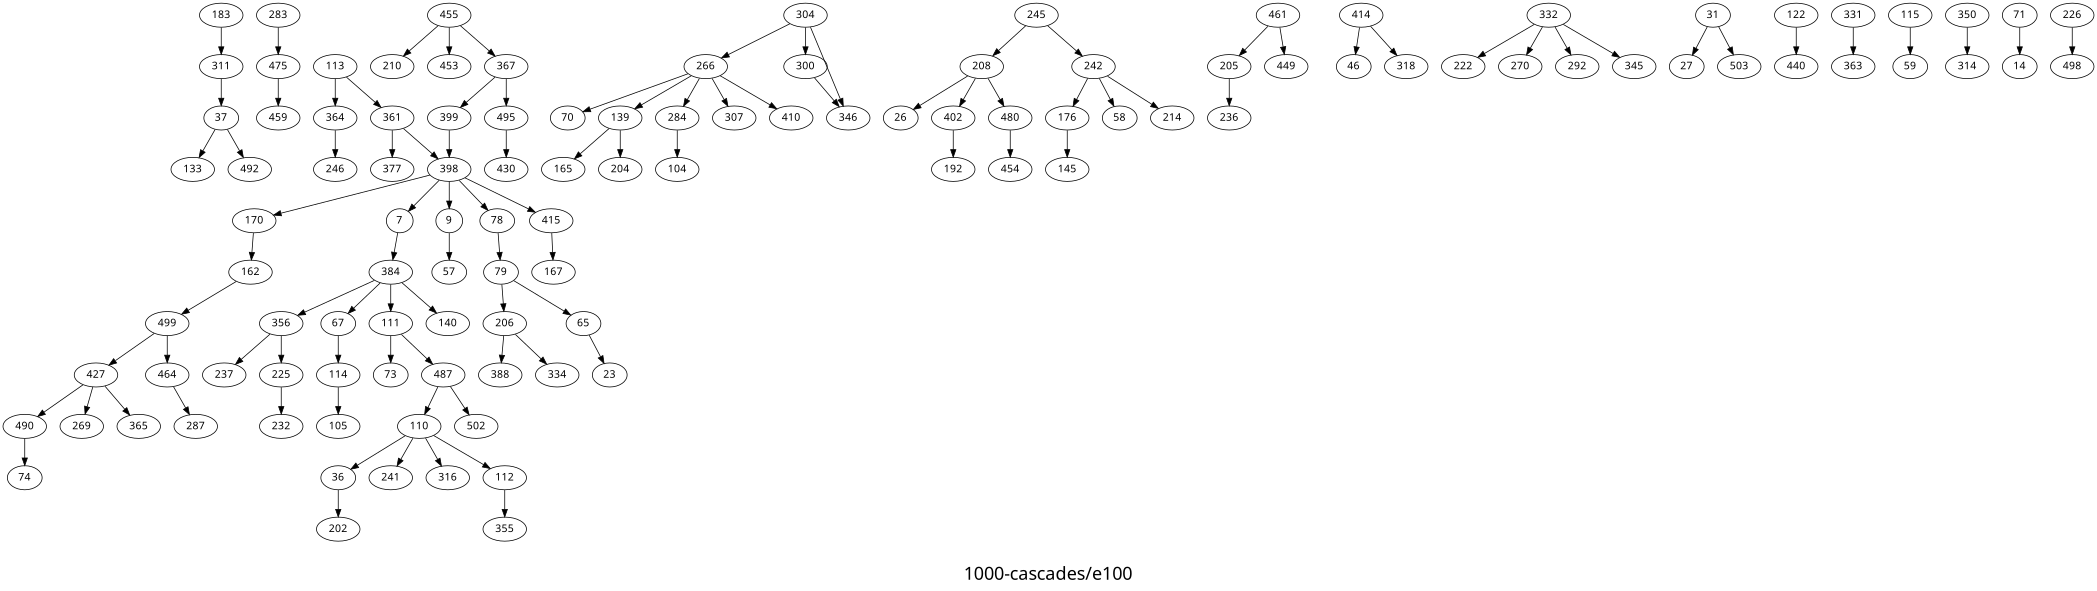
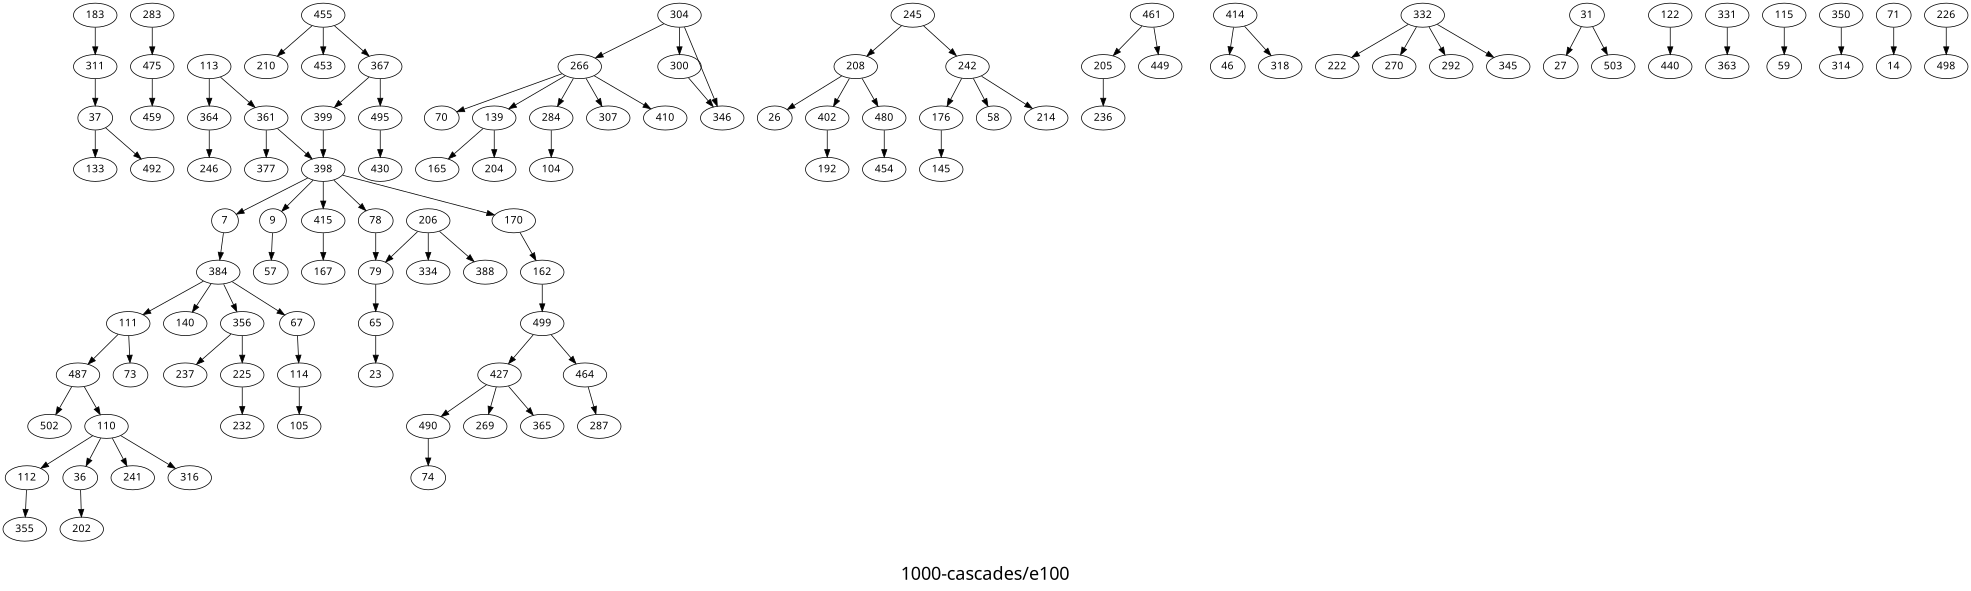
(503, 294) -> (404, 244)
